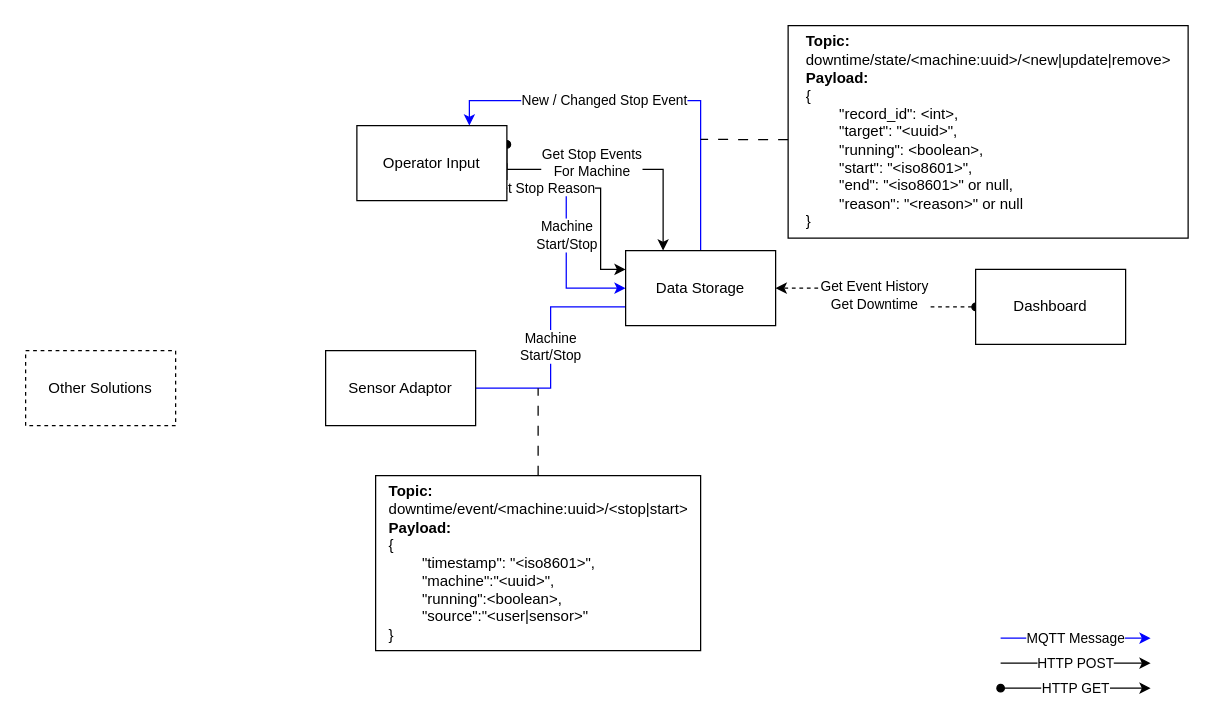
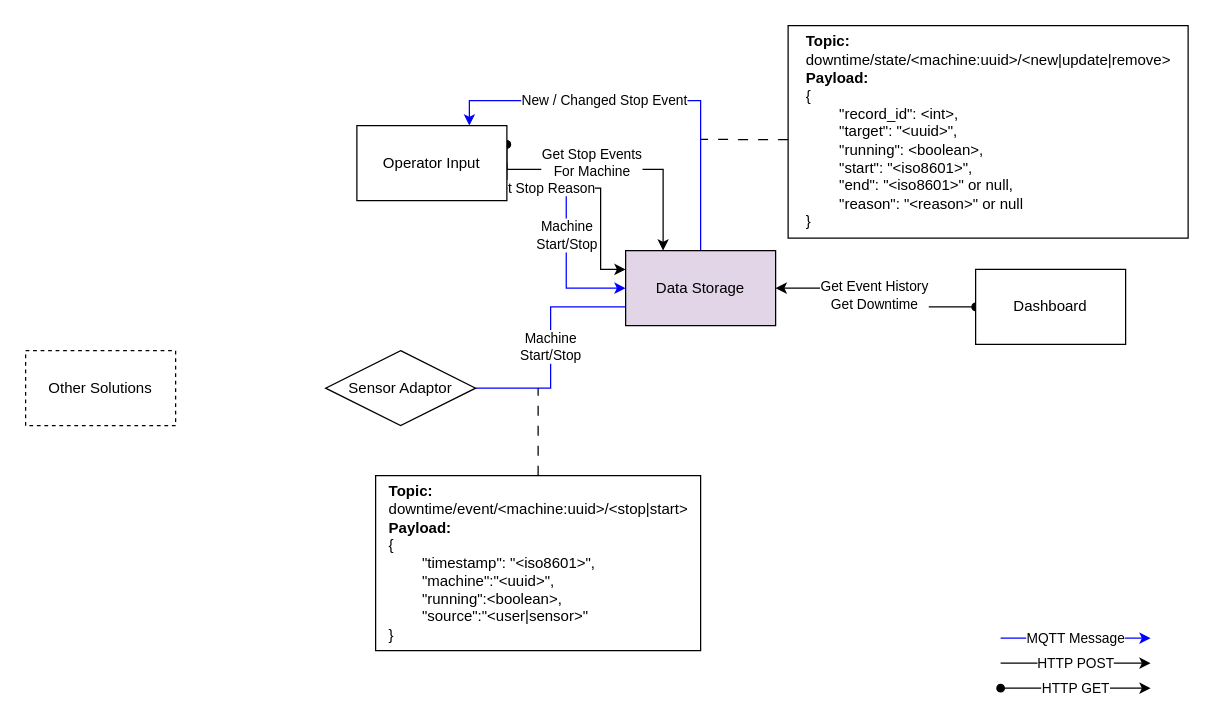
(701, 288) -> (701, 288)
(948, 307) -> (948, 307)
(401, 388) -> (401, 388)
